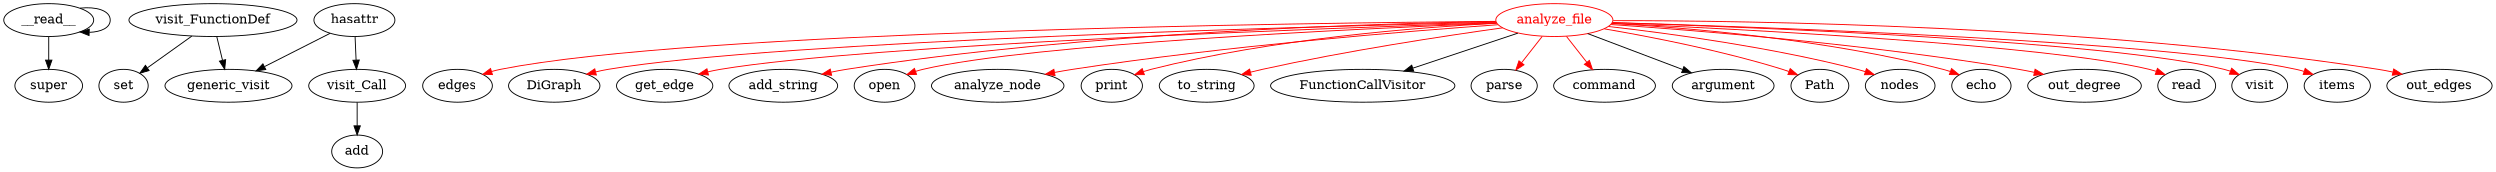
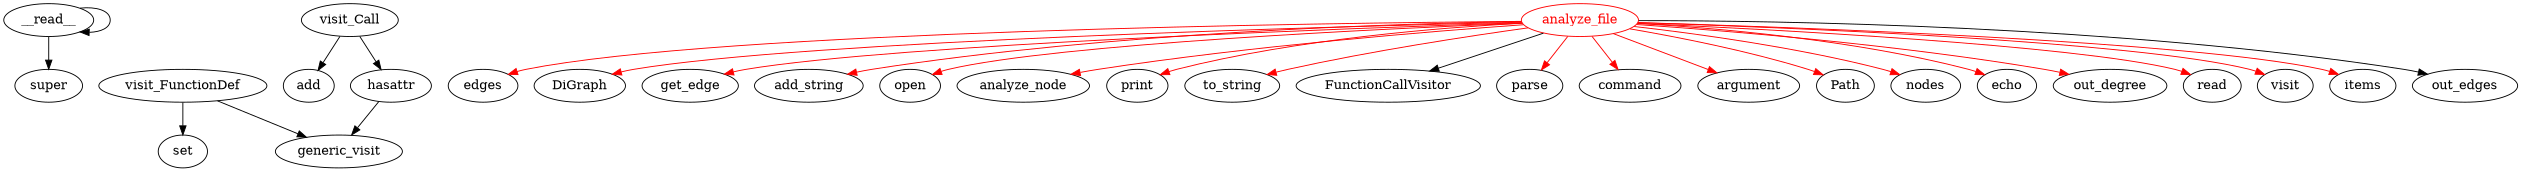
(2004, 32) -> (2029, 32)
(356, 48) -> (368, 49)
(1635, 52) -> (1661, 52)
